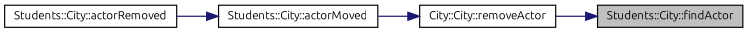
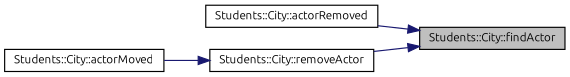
(192, 16) -> (393, 27)
(488, 16) -> (292, 60)
